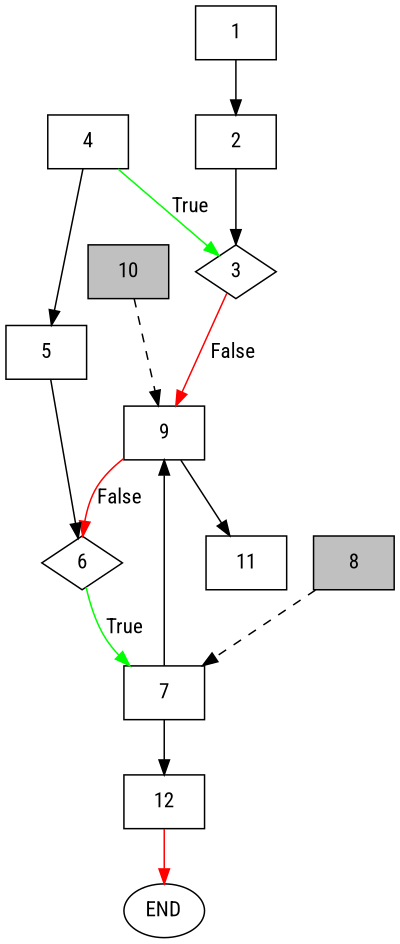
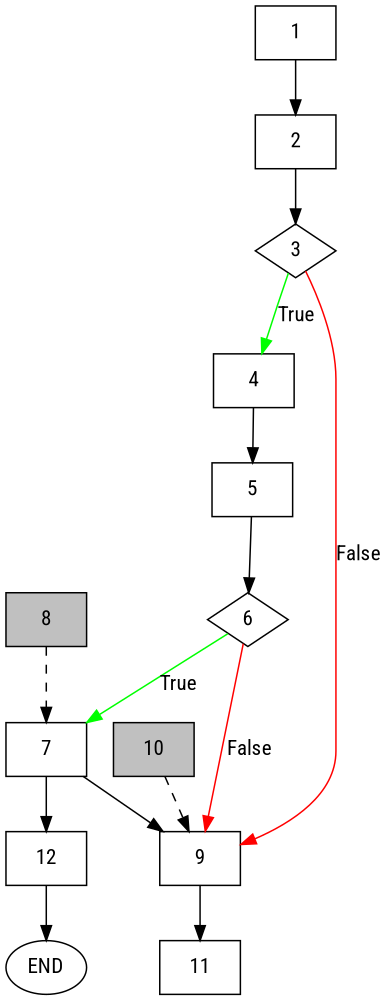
(163, 207) -> (277, 306)
(98, 486) -> (226, 730)
(164, 849) -> (46, 906)
